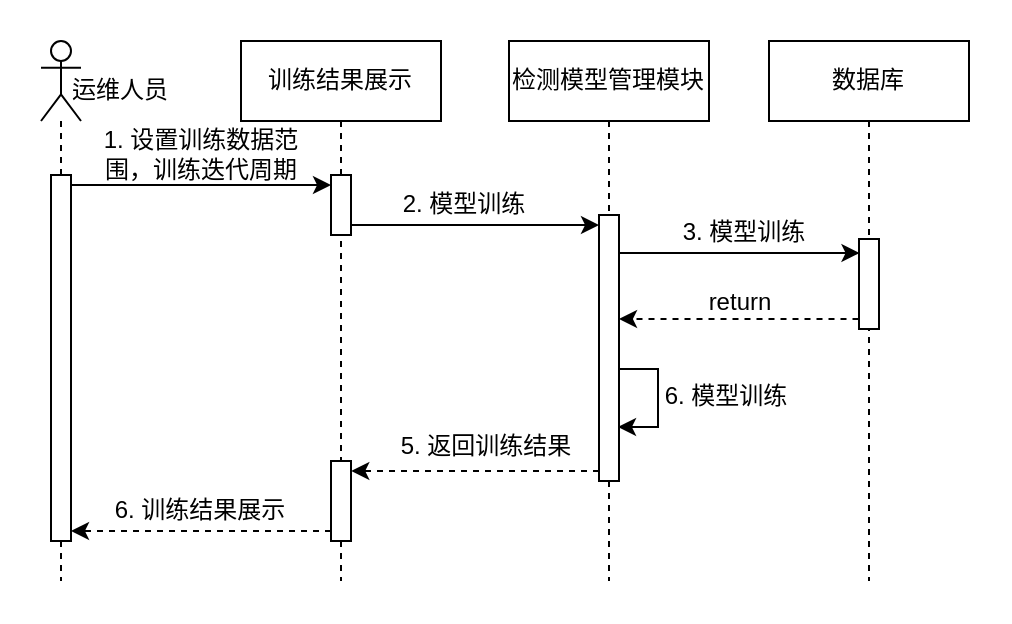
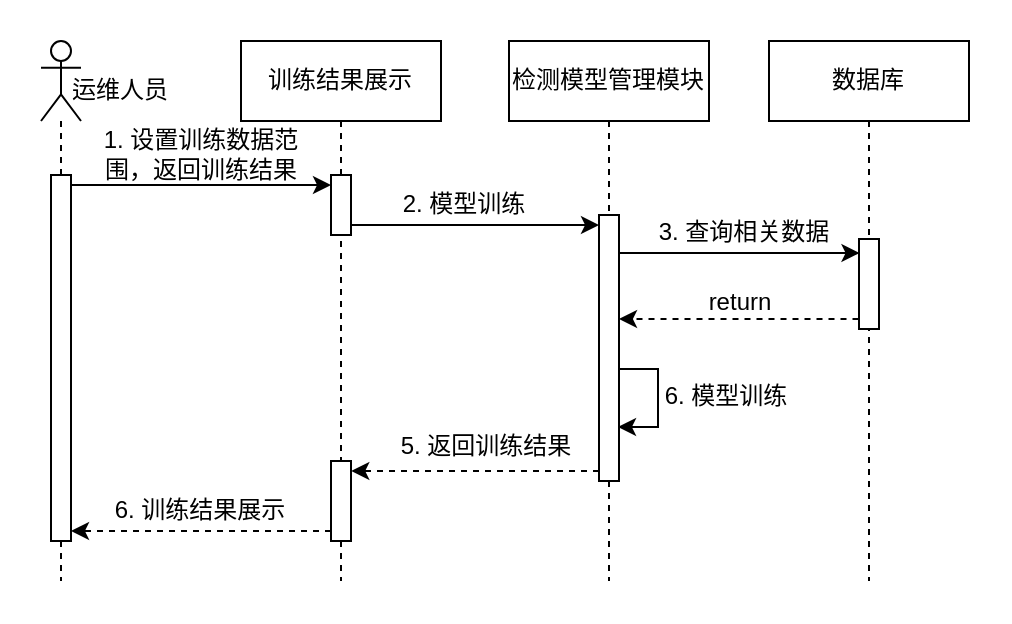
(202, 155) -> (202, 155)
(745, 233) -> (745, 233)
